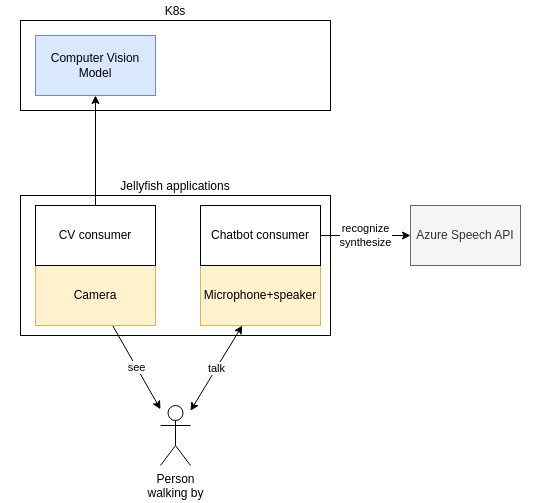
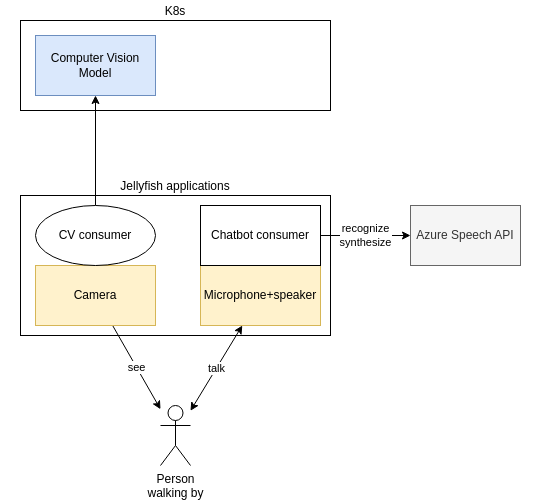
(96, 236) -> (96, 236)
